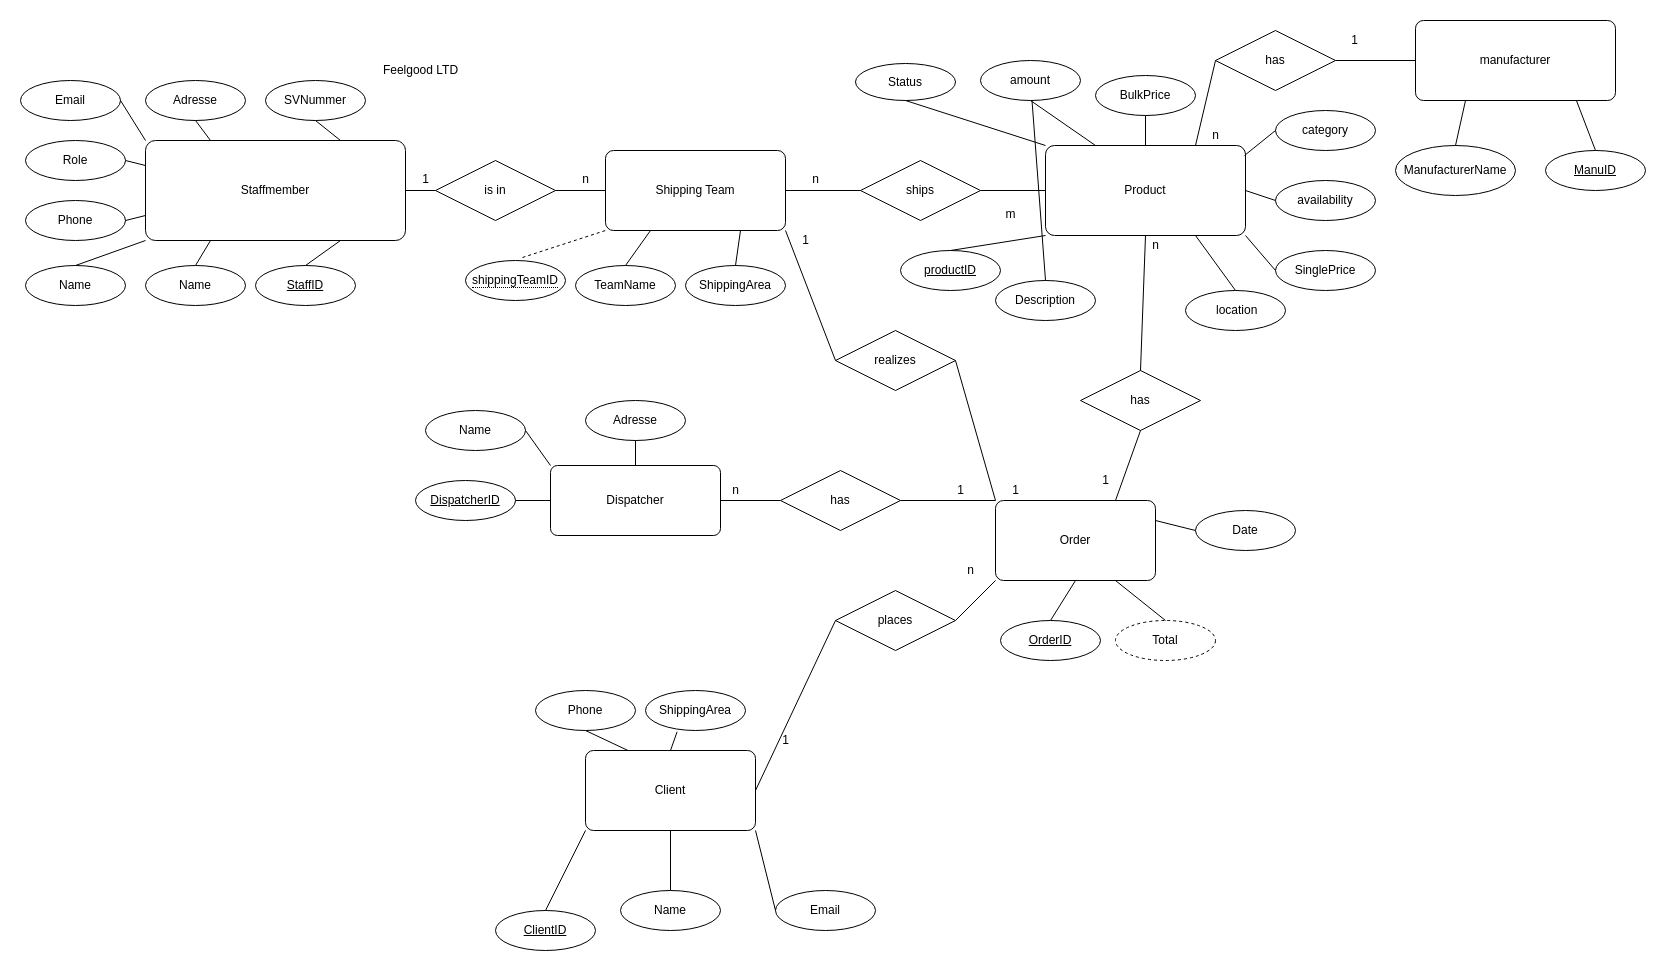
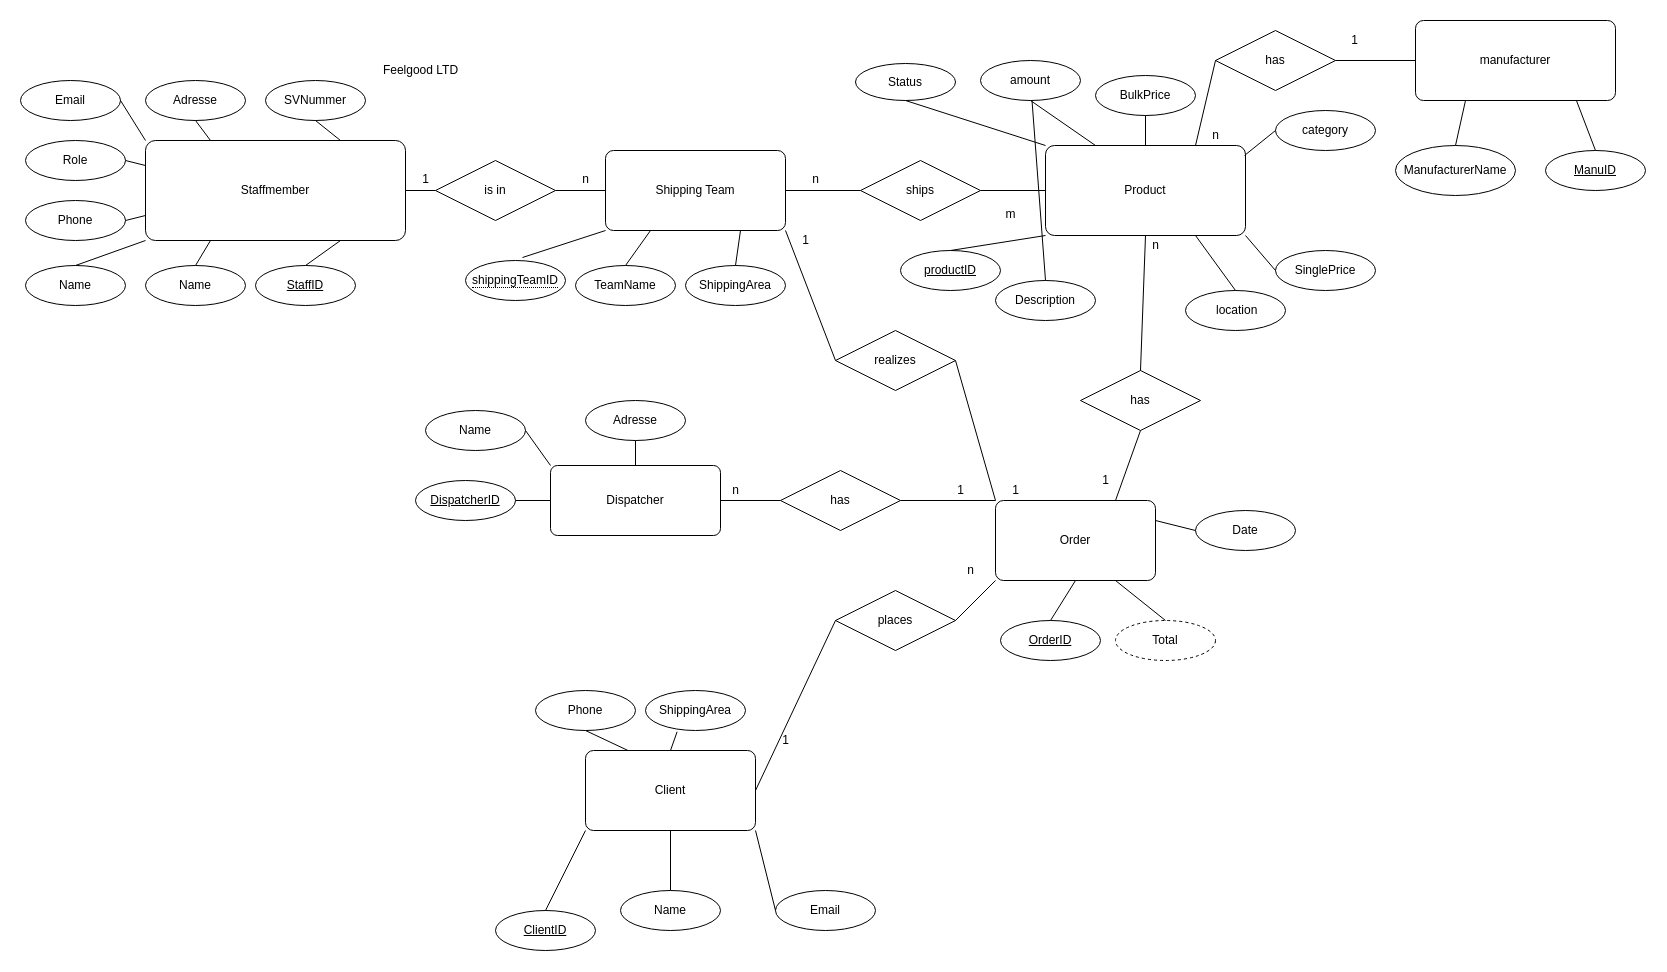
(1260, 195) -> none
(1326, 201) -> none
(563, 244) -> (563, 244)
